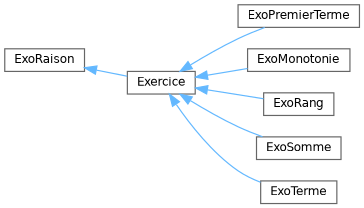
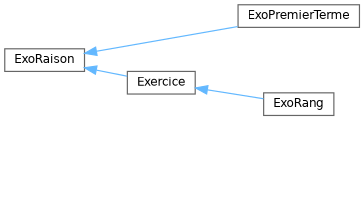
(227, 44) -> (167, 39)
(299, 60) -> none
(299, 148) -> none
(299, 192) -> none
